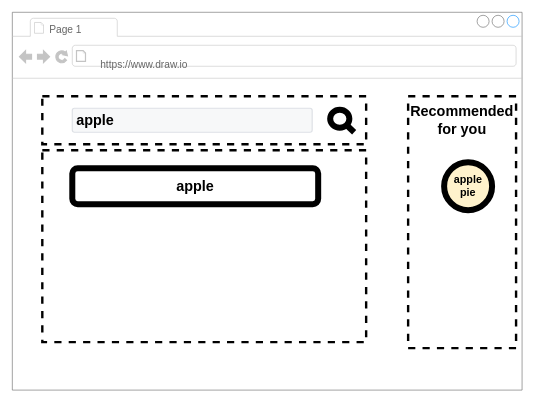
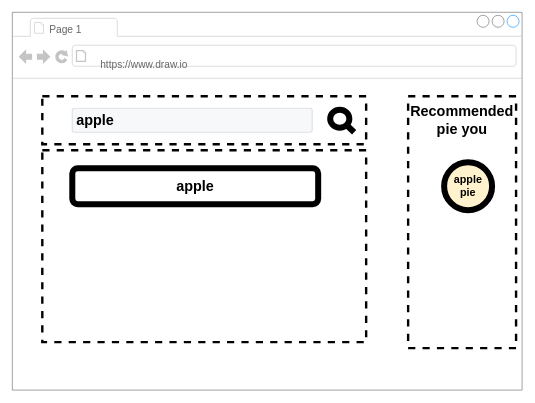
(462, 120) -> (462, 120)
